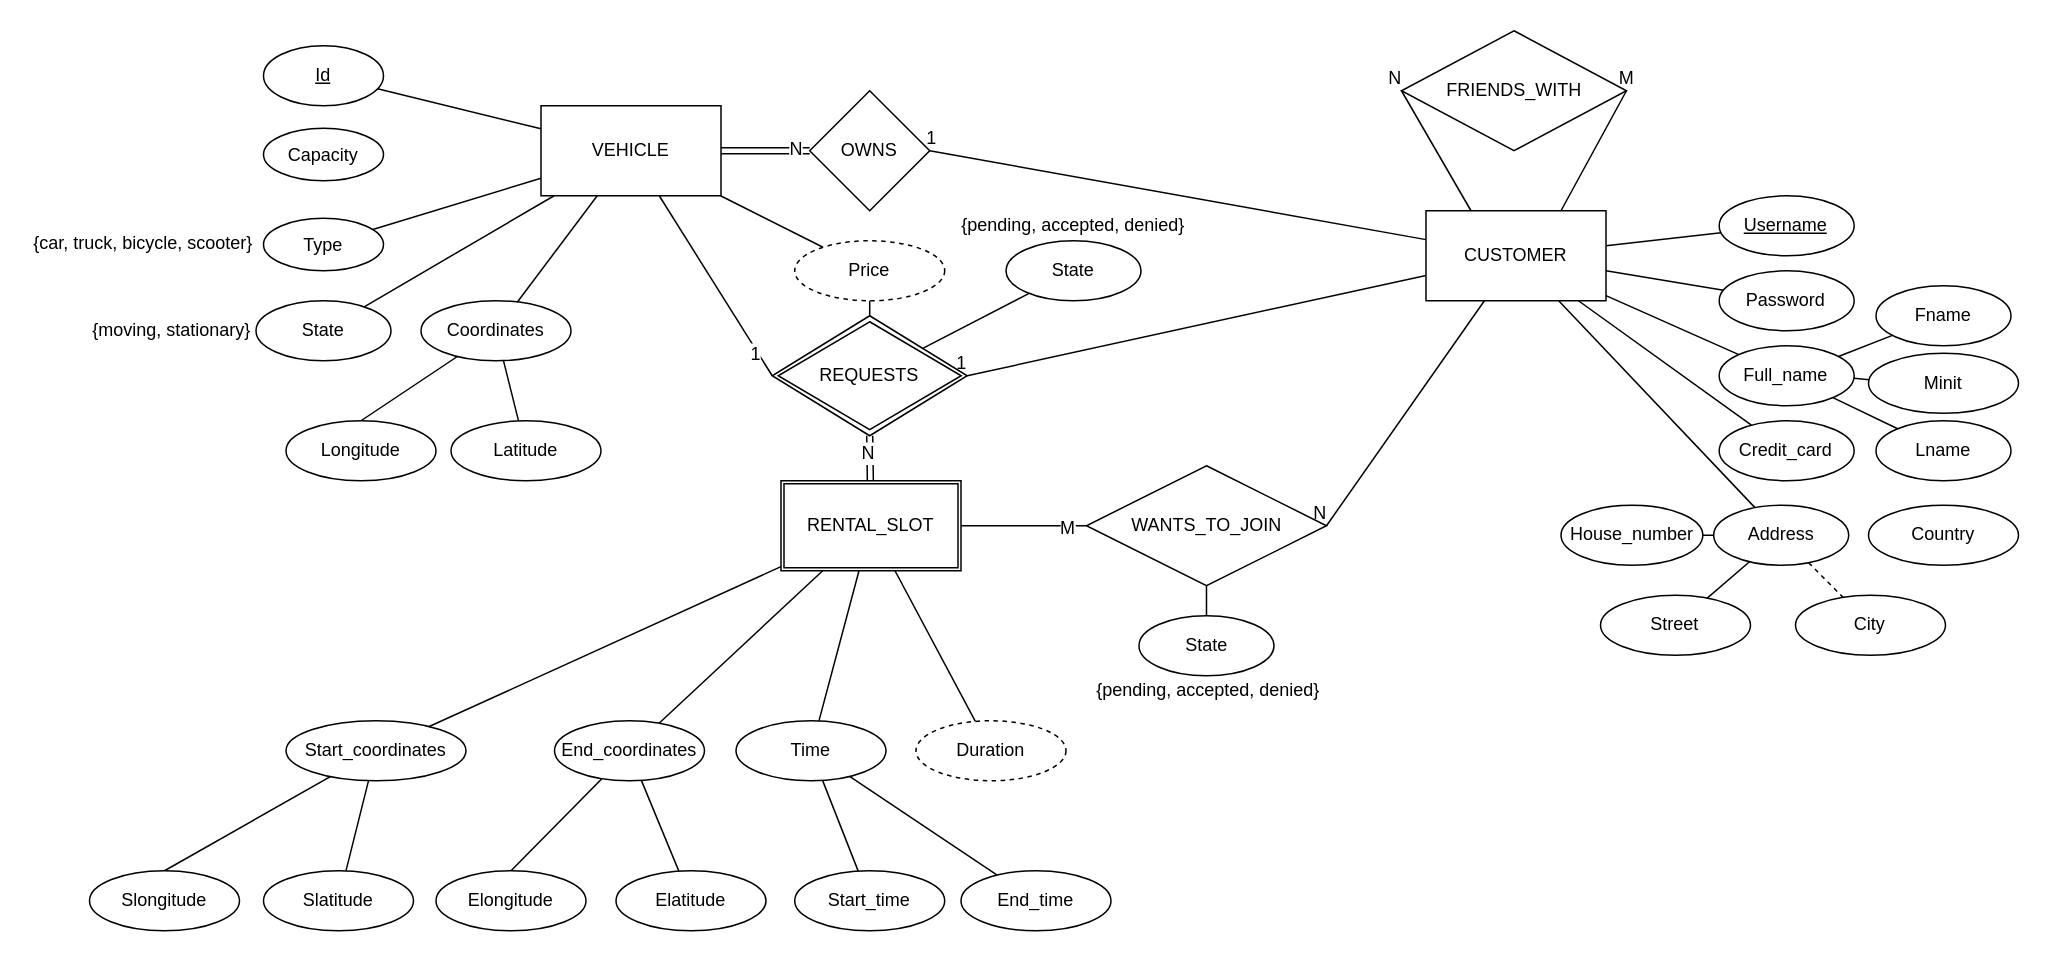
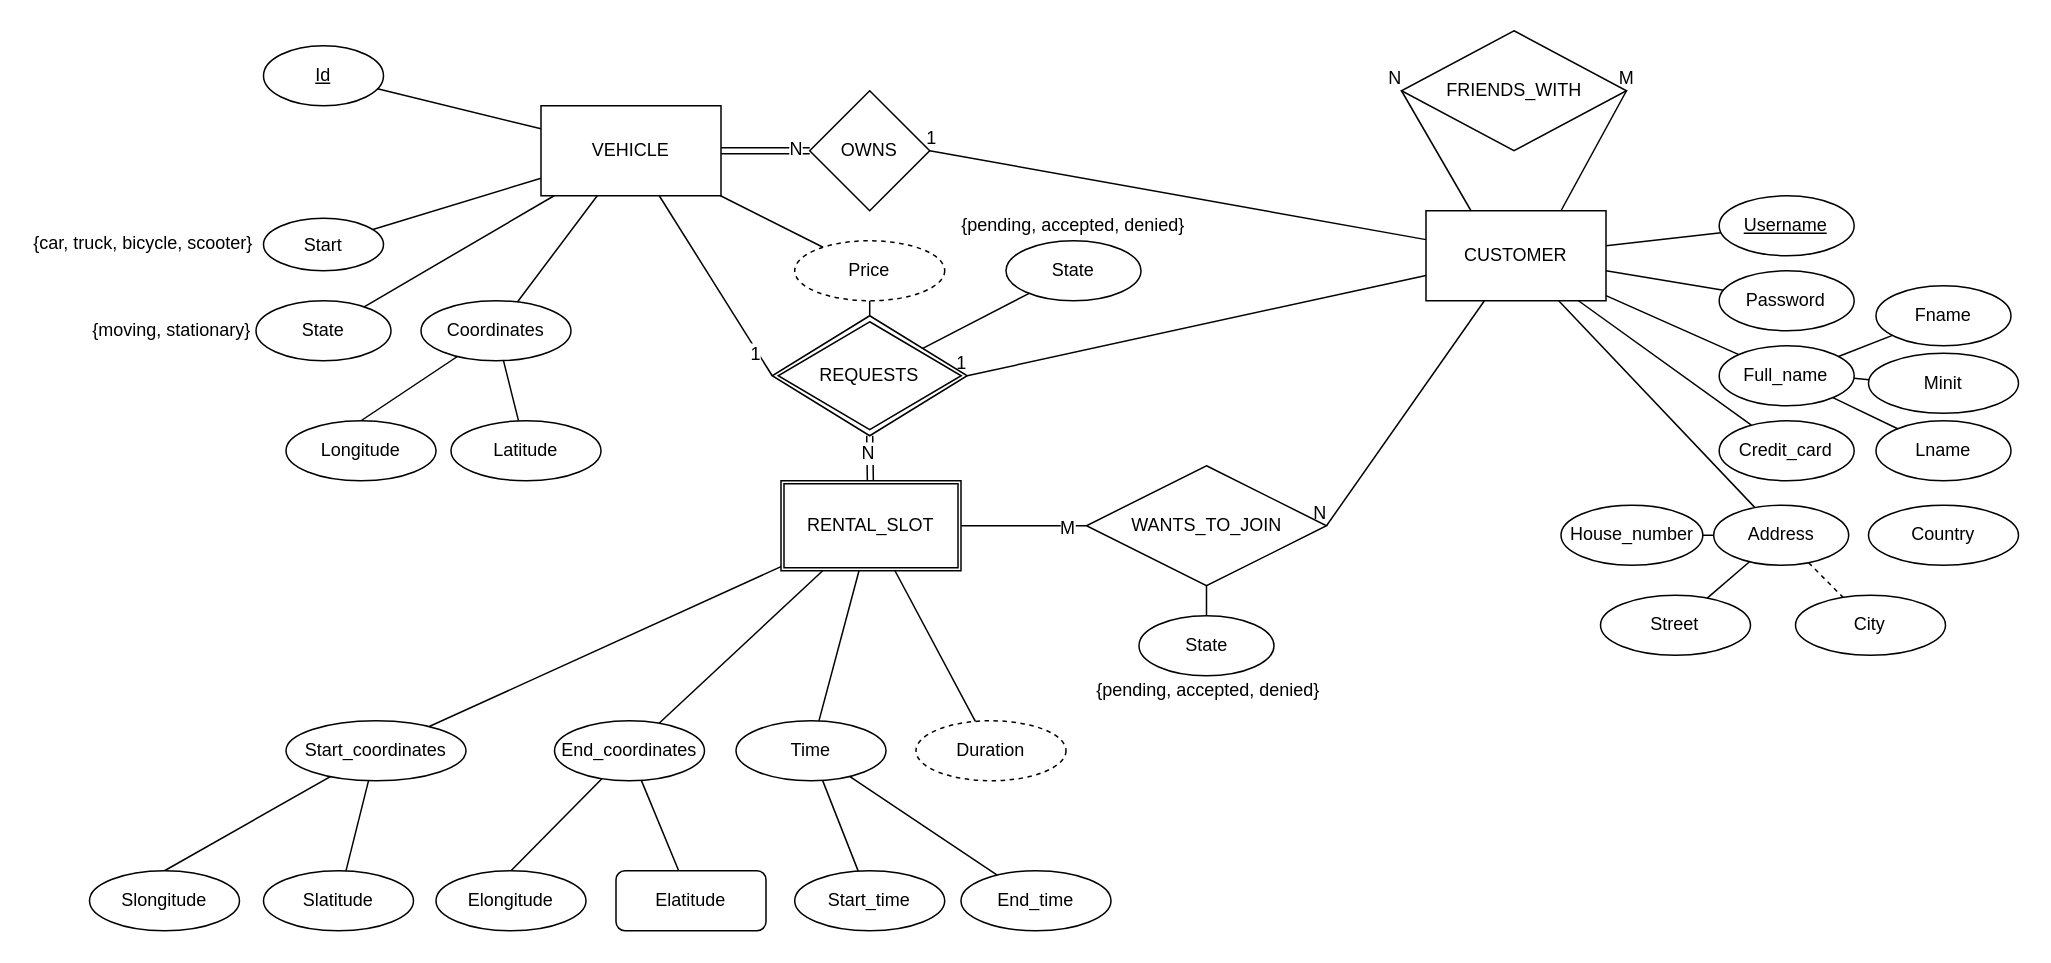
(323, 155) -> none
(323, 245) -> (323, 245)
(691, 901) -> (691, 901)
